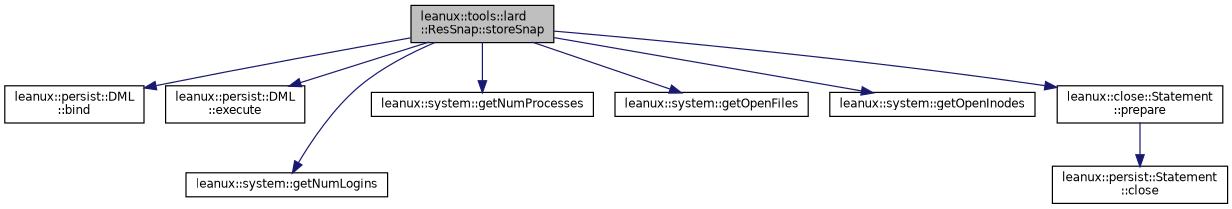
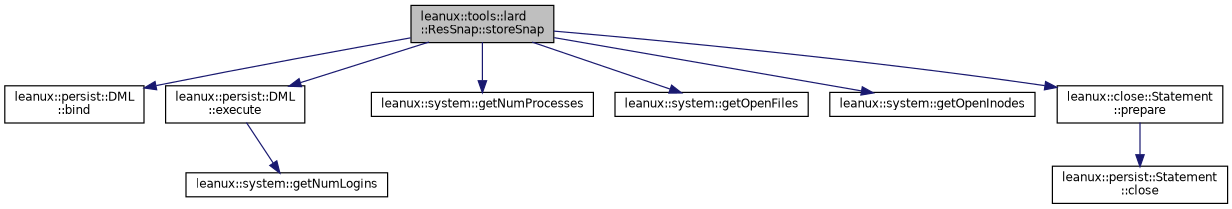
(356, 90) -> (260, 143)
